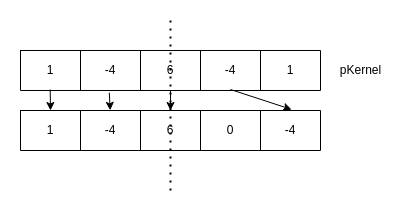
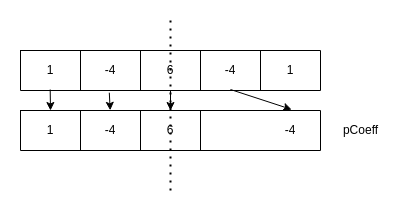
(361, 71) -> none
(231, 131) -> none
none -> (361, 131)
